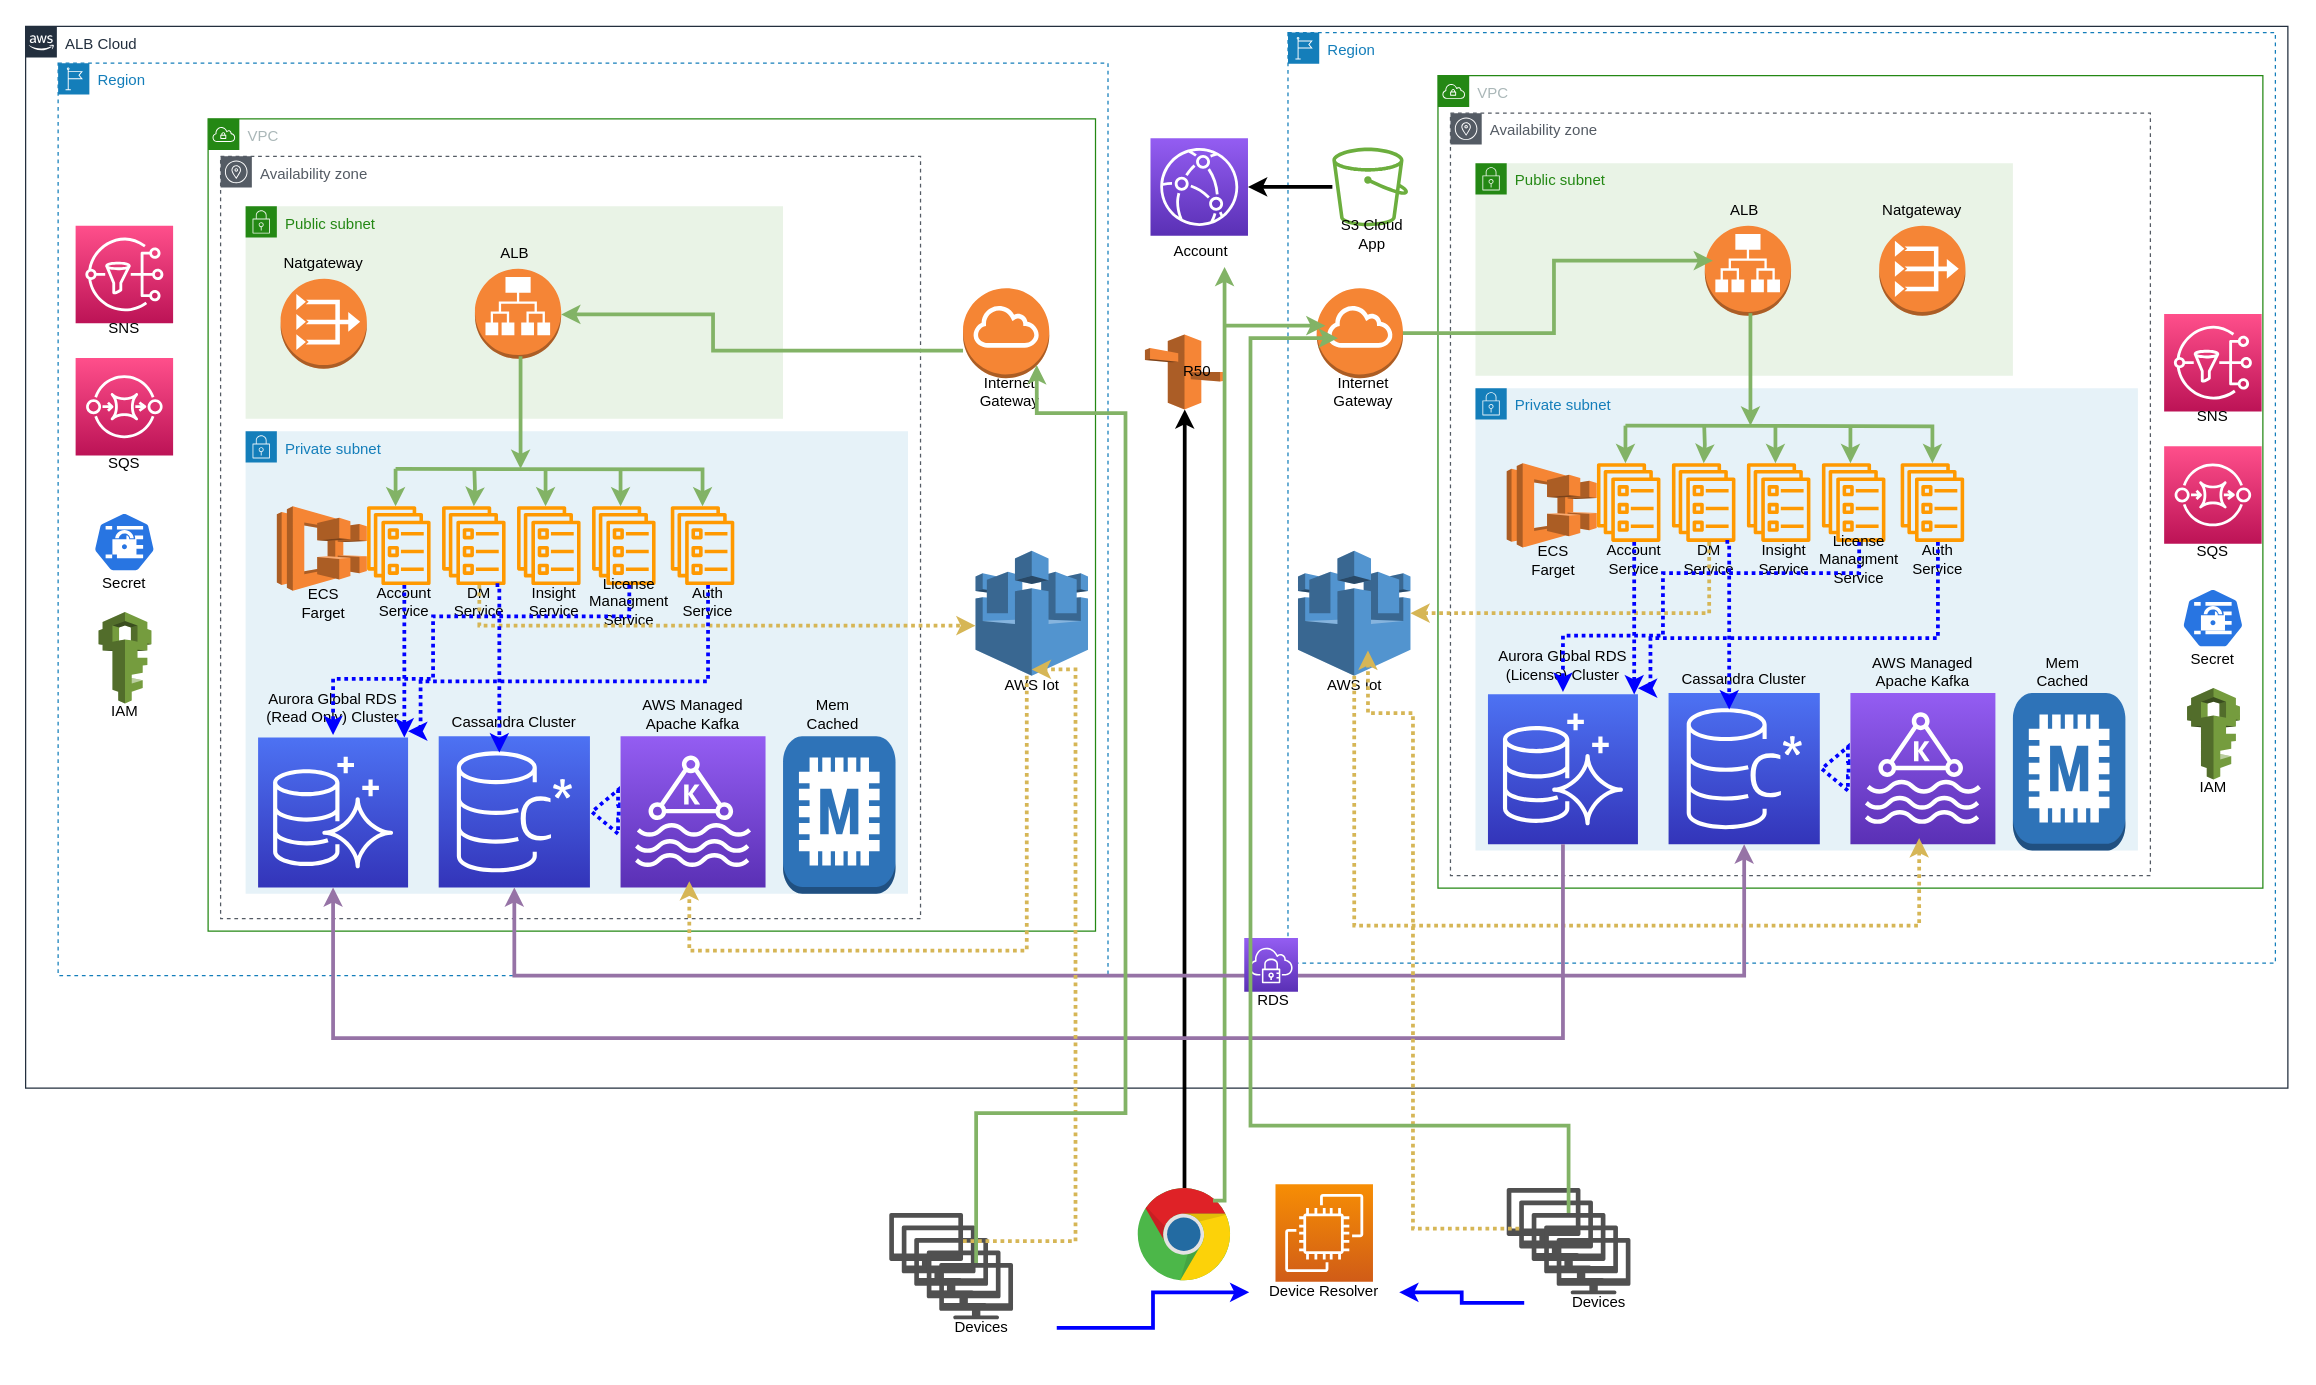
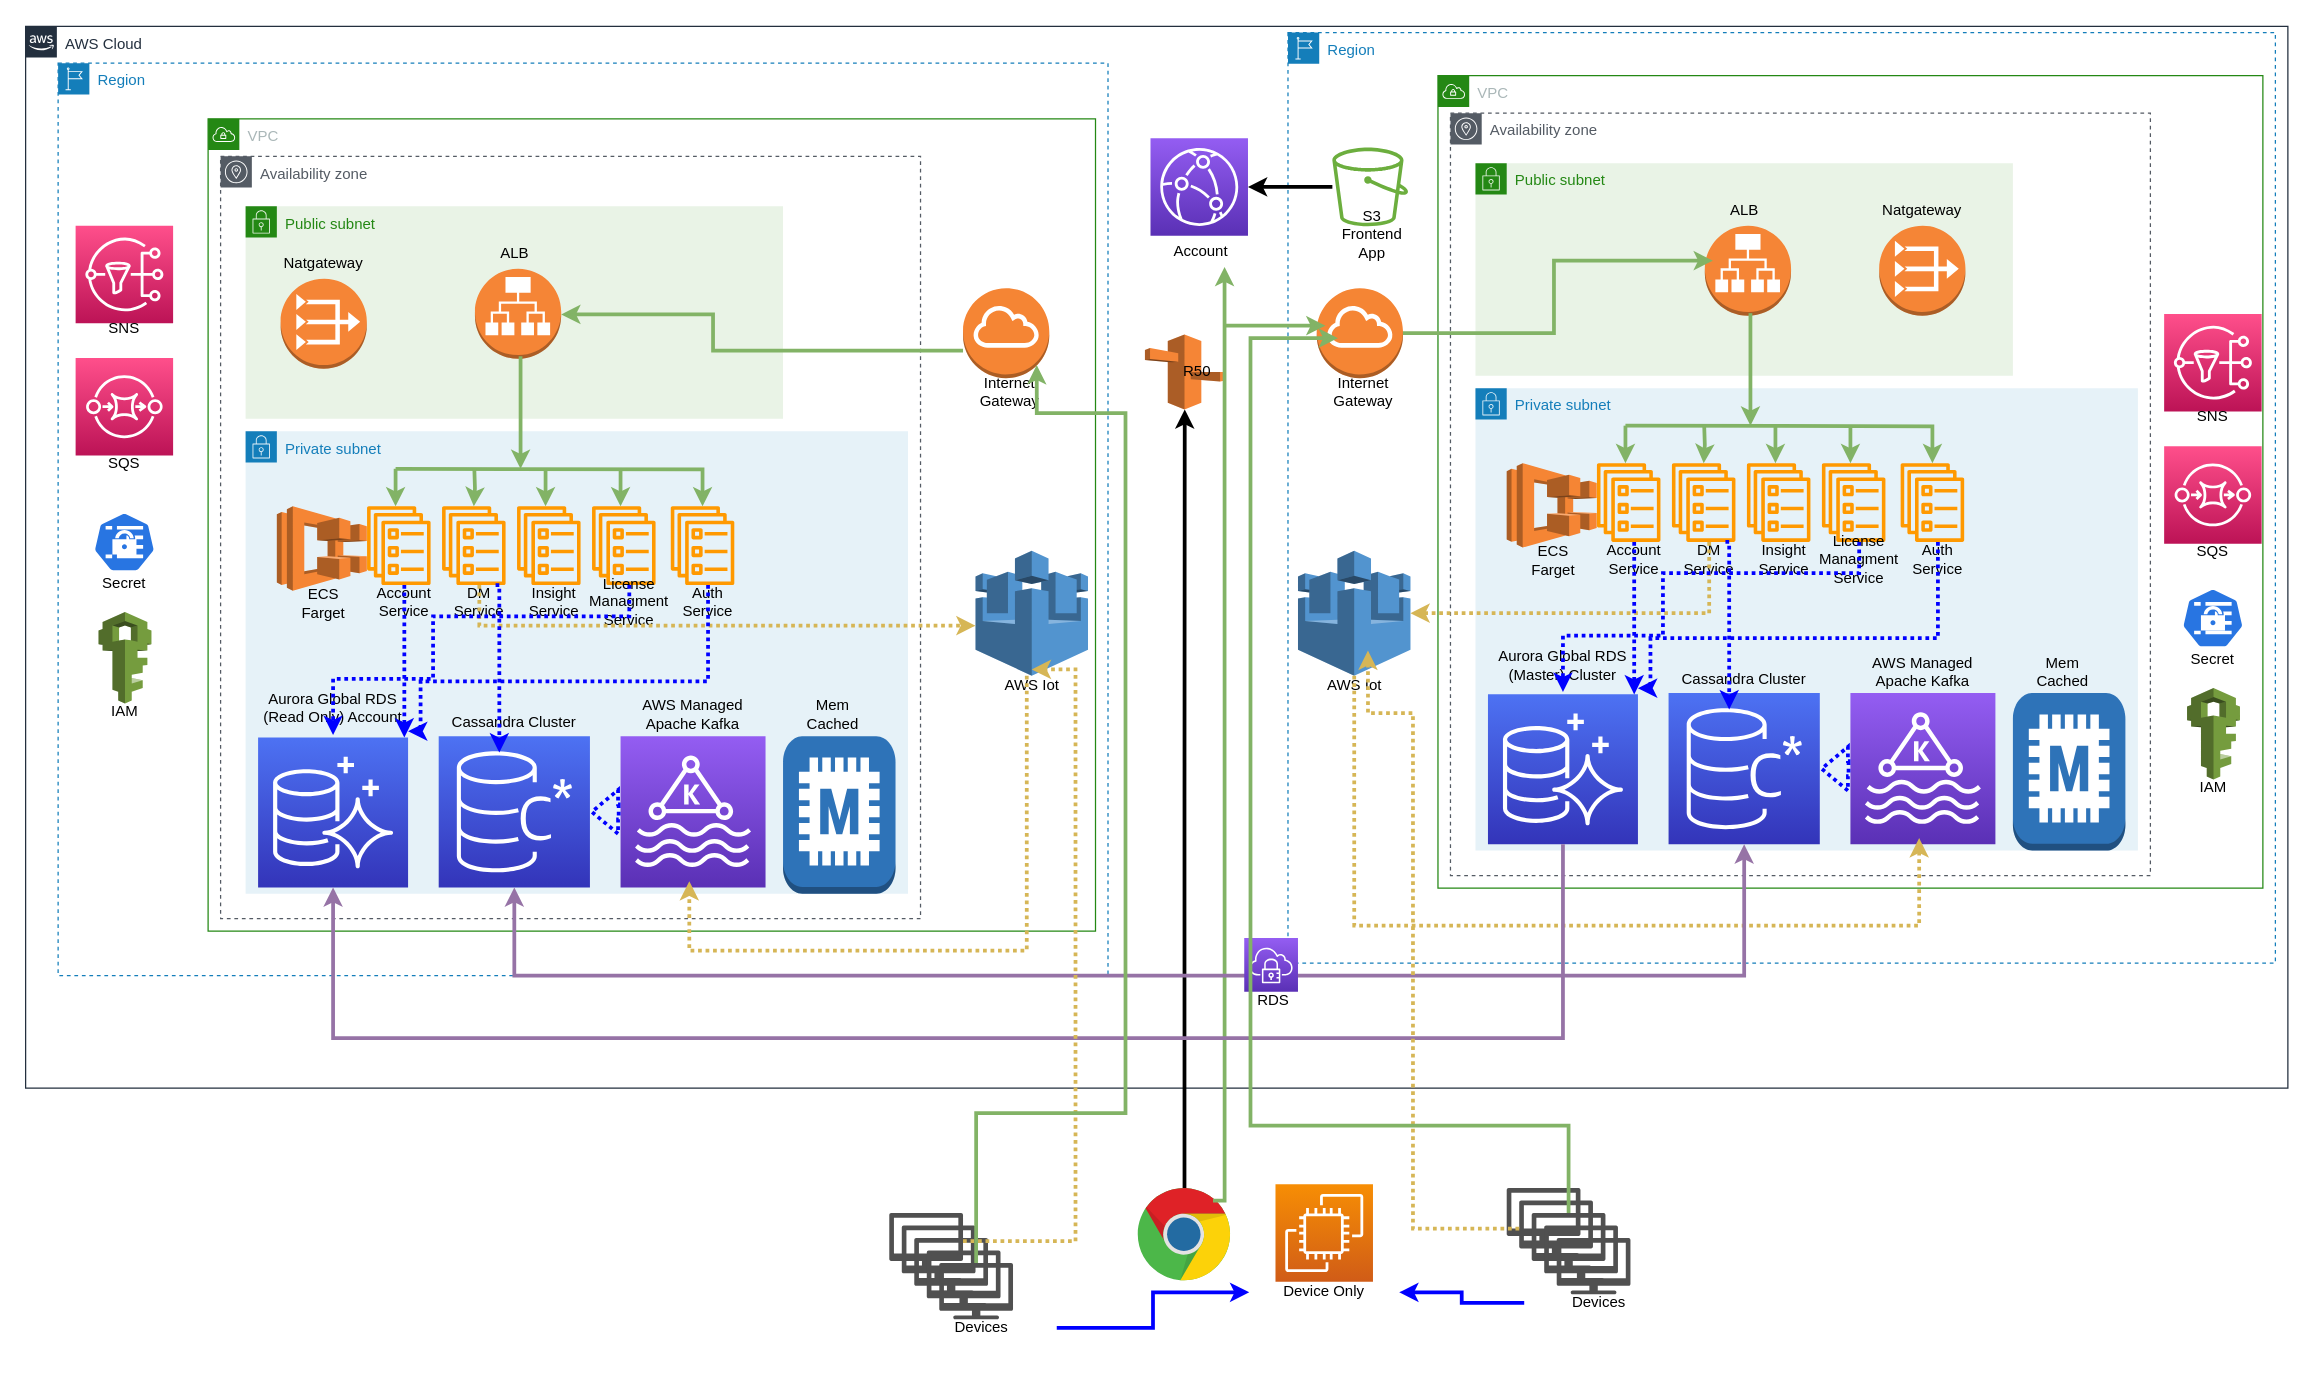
(100, 45) -> (100, 45)
(1373, 234) -> (1373, 234)
(1563, 666) -> (1563, 666)
(333, 708) -> (333, 708)
(1324, 1292) -> (1324, 1292)
